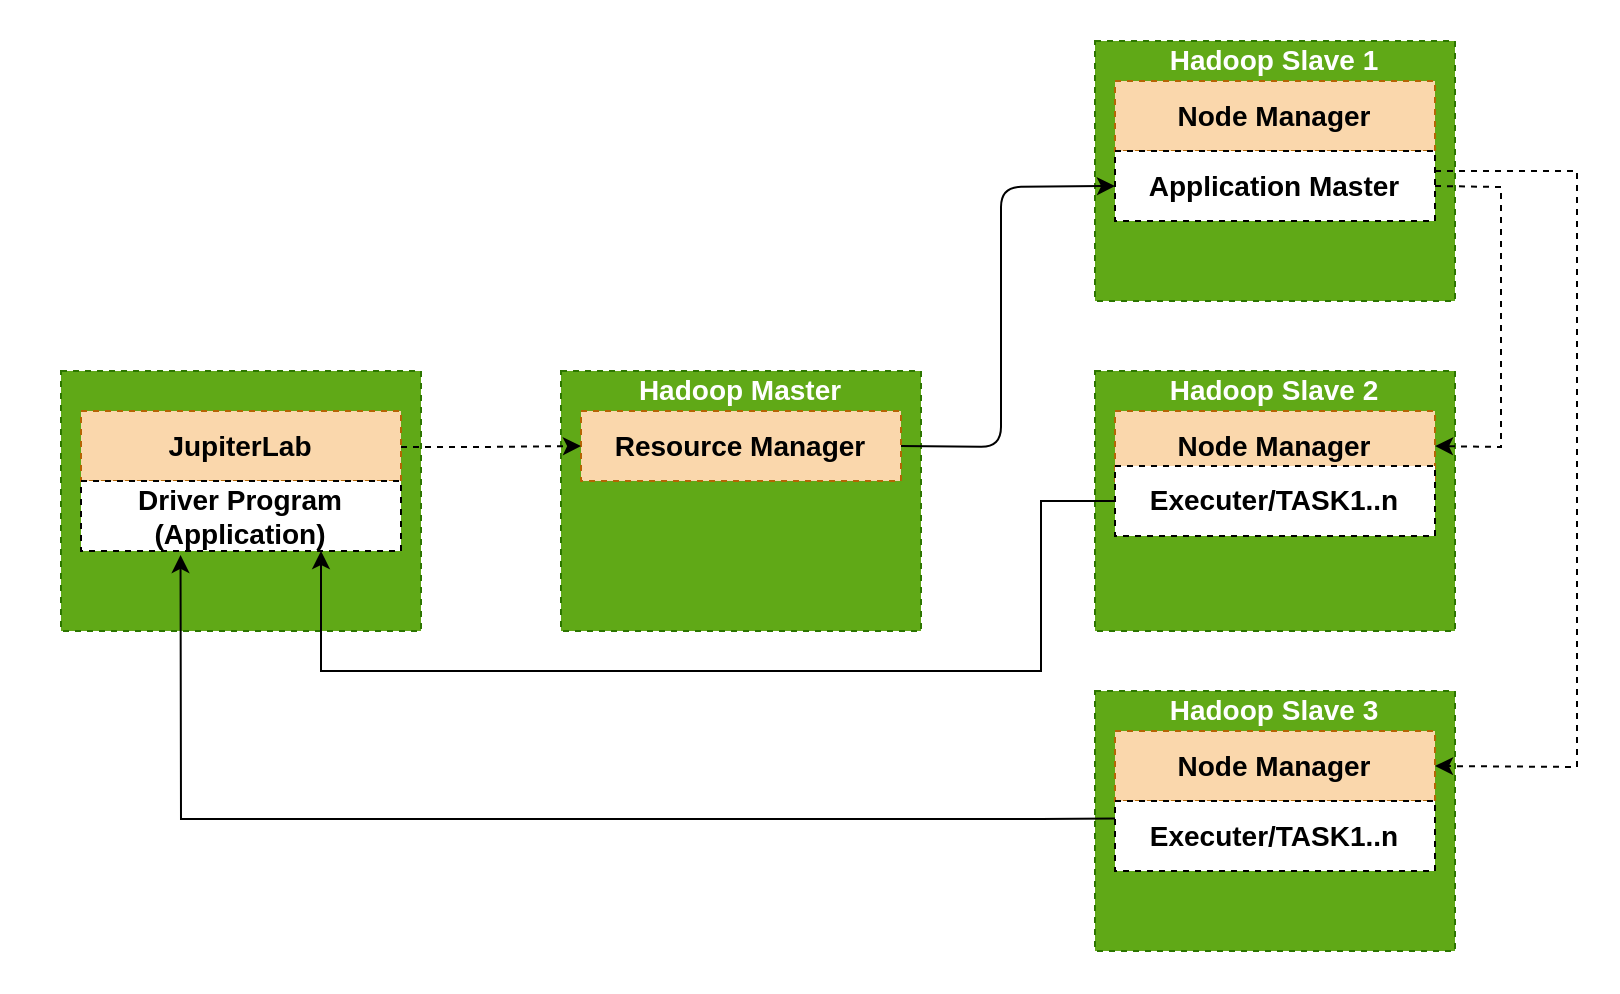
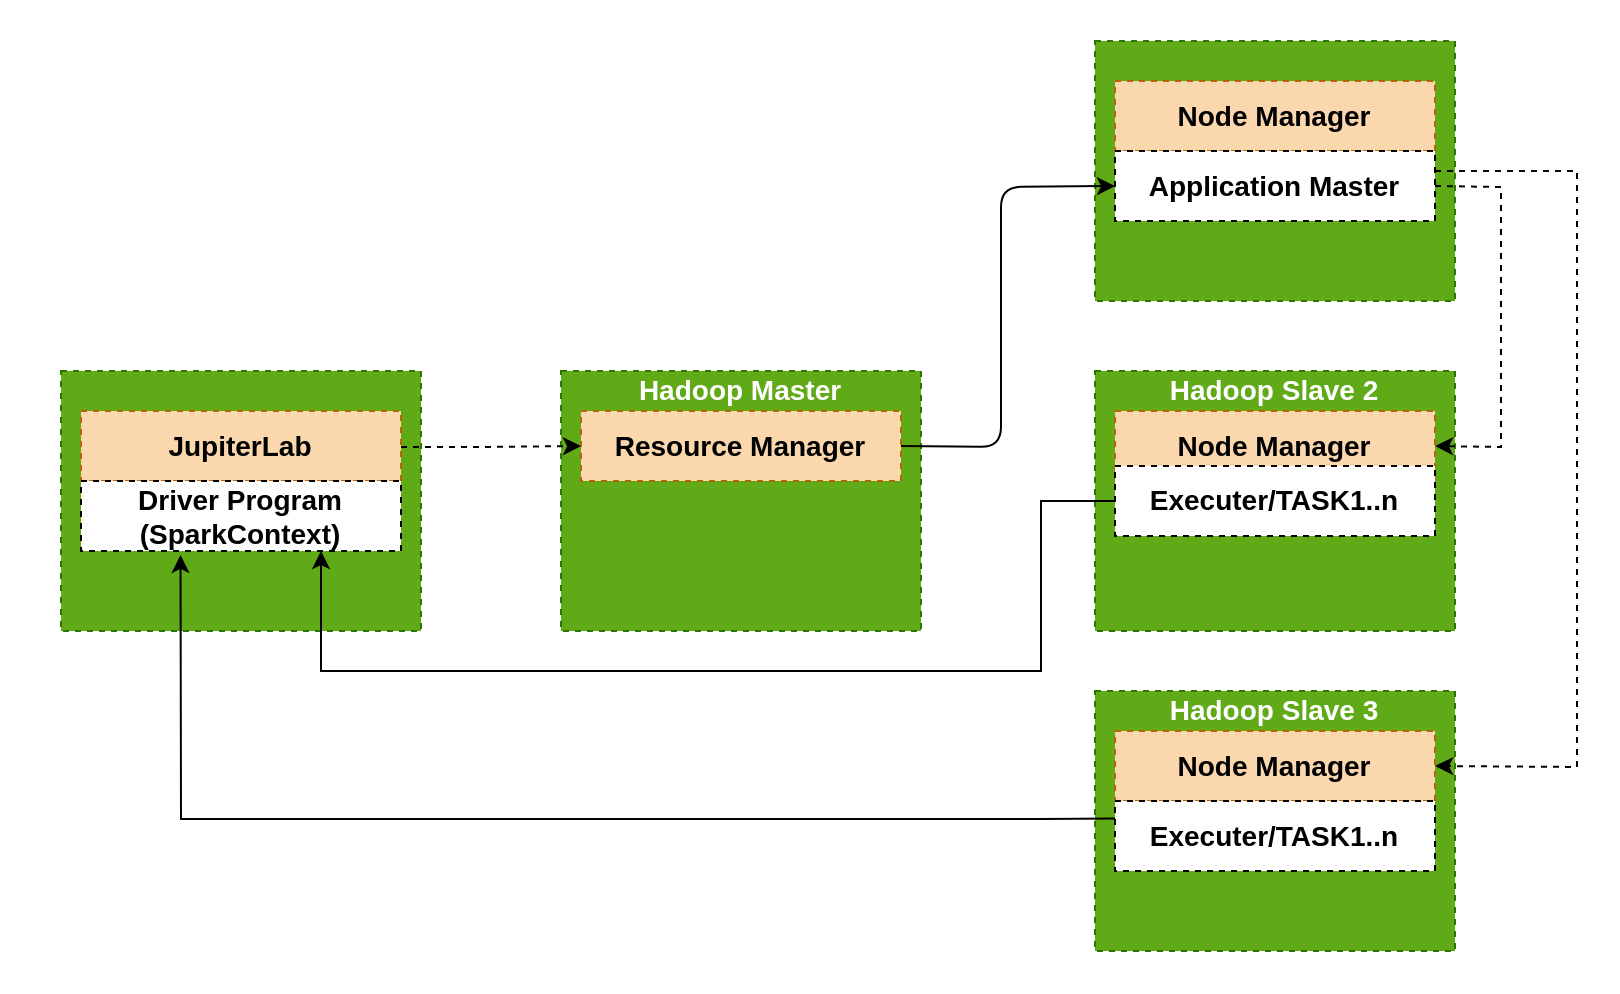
(1275, 61) -> none
(241, 517) -> (241, 517)
